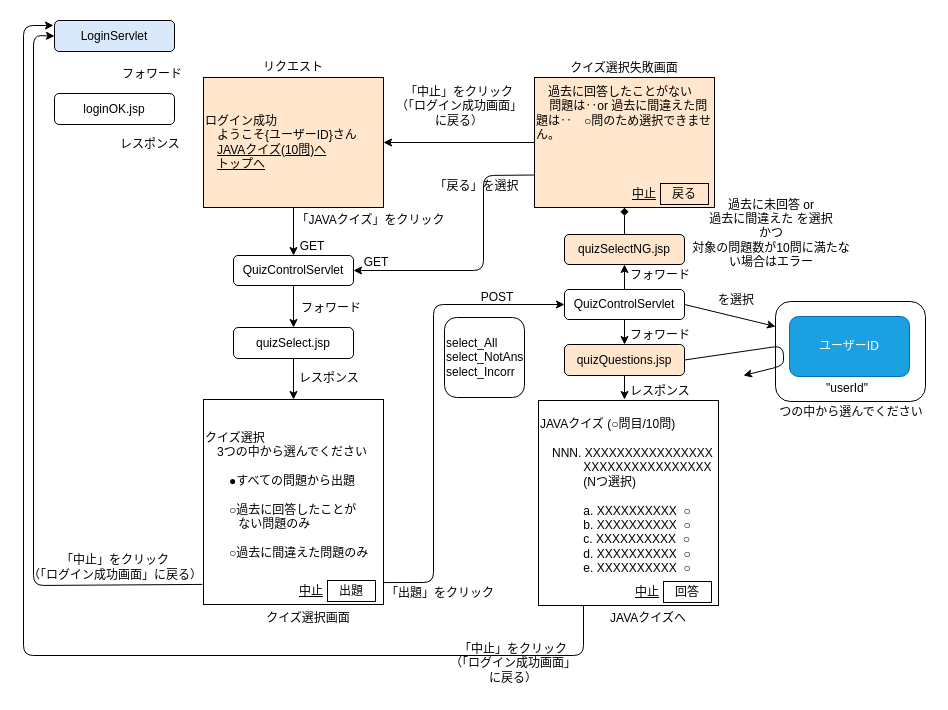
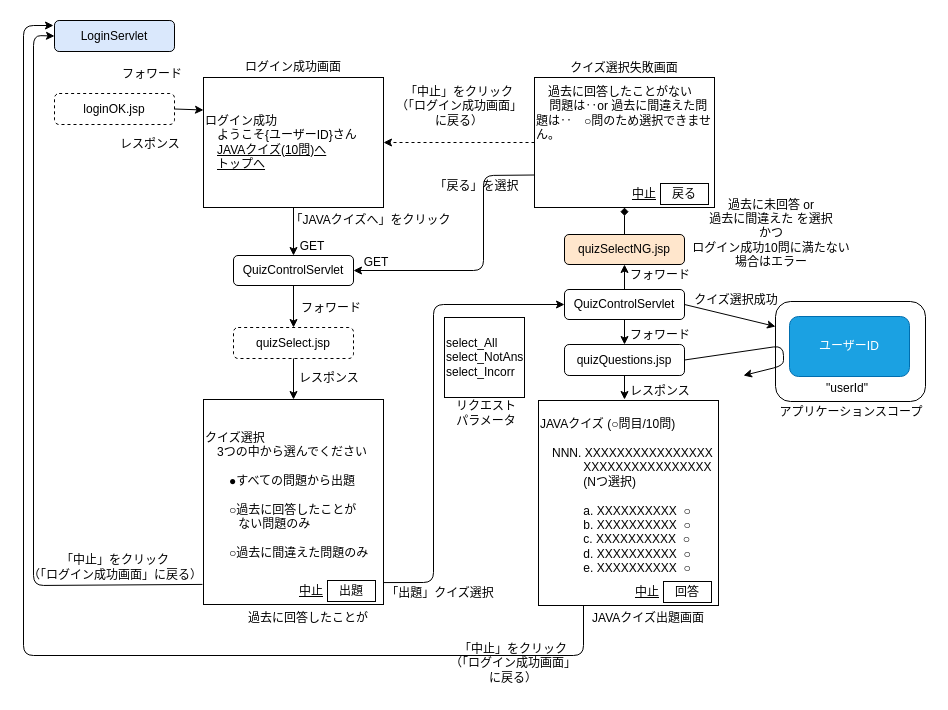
(294, 68) -> (294, 68)
(115, 109) -> (115, 109)
none -> (186, 109)
(294, 143) -> (294, 143)
(462, 143) -> (462, 143)
(625, 143) -> (625, 143)
(371, 221) -> (371, 221)
(772, 234) -> (772, 234)
(498, 298) -> none
(737, 301) -> (737, 301)
(294, 343) -> (294, 343)
(485, 358) -> (485, 358)
(625, 360) -> (625, 360)
(852, 413) -> (852, 413)
none -> (487, 414)
(441, 594) -> (441, 594)
(309, 619) -> (309, 619)
(649, 619) -> (649, 619)
